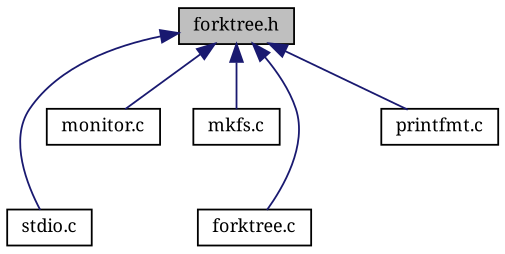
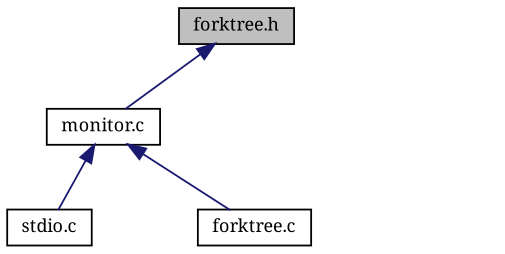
(45, 91) -> (72, 185)
(237, 127) -> none
(440, 127) -> none
(299, 132) -> (187, 182)
